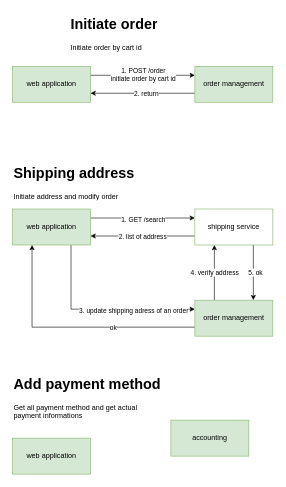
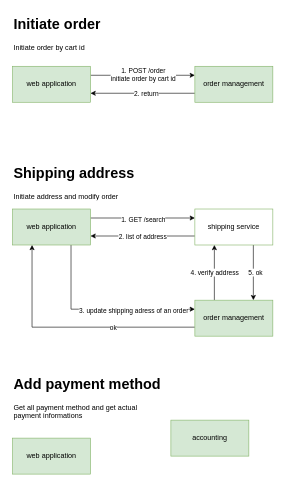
(123, 36) -> (66, 36)
